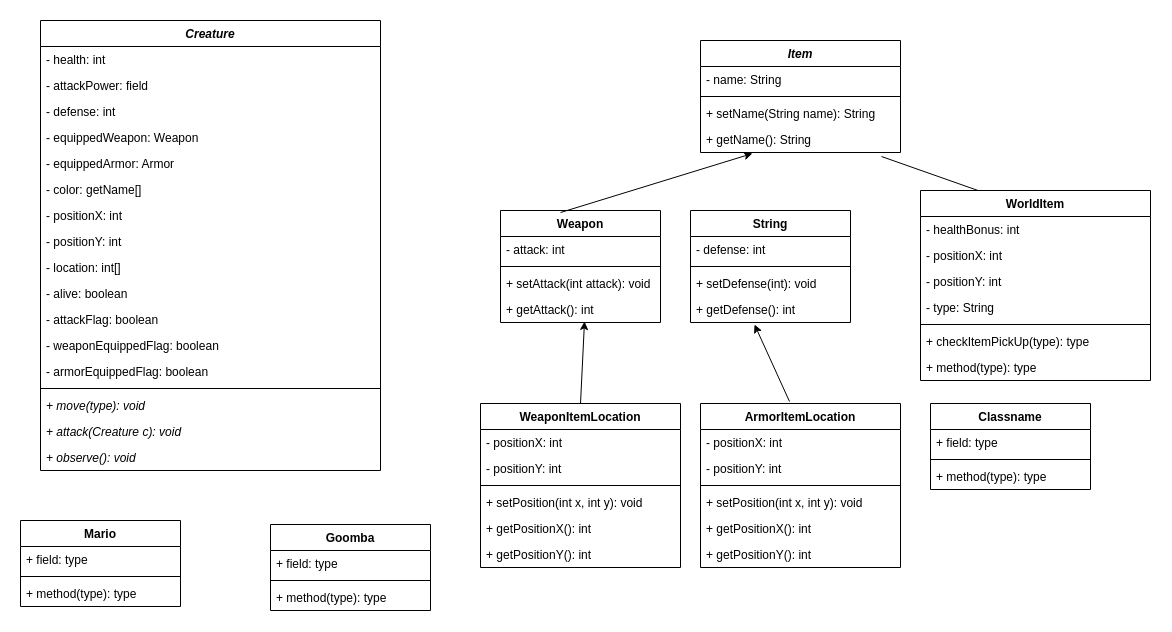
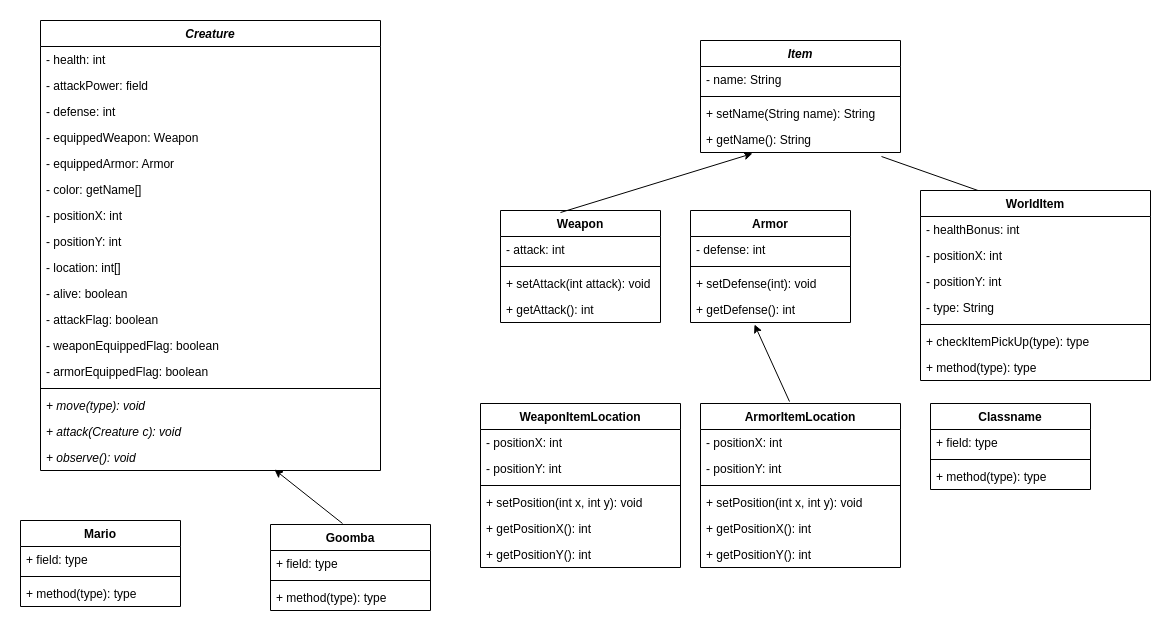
(770, 224) -> (770, 224)
(582, 366) -> none
none -> (311, 498)
